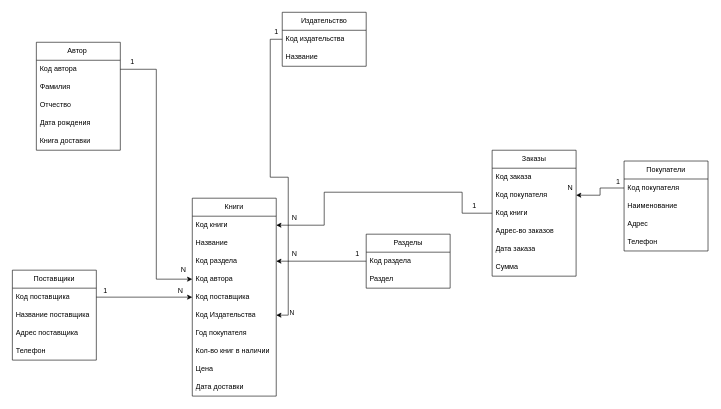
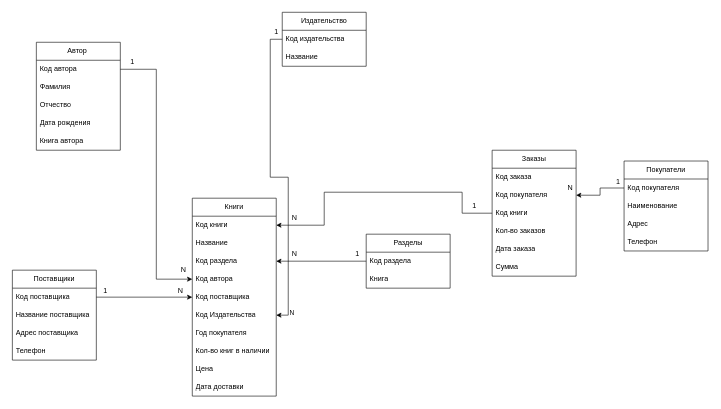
(67, 141) -> (63, 141)
(527, 231) -> (523, 231)
(382, 279) -> (380, 279)
